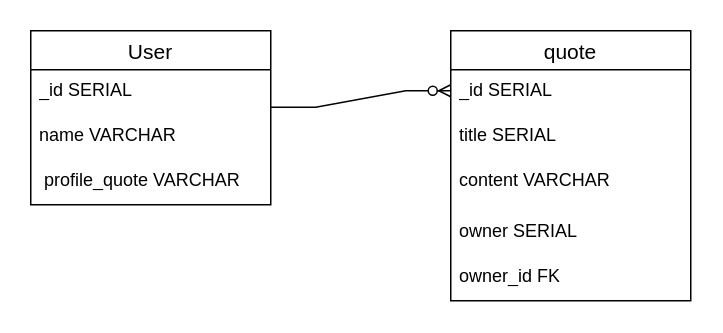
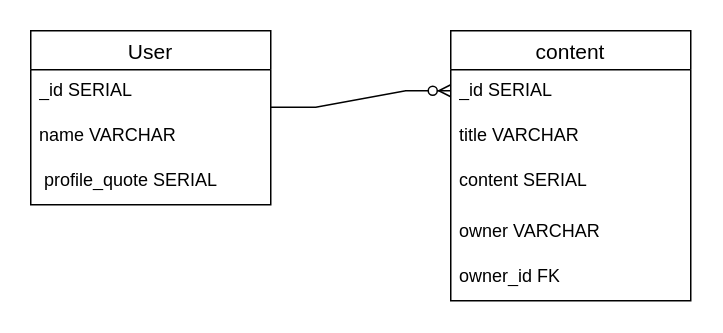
(570, 52) -> (570, 52)
(513, 136) -> (518, 136)
(139, 181) -> (134, 181)
(533, 181) -> (528, 181)
(518, 232) -> (523, 232)
